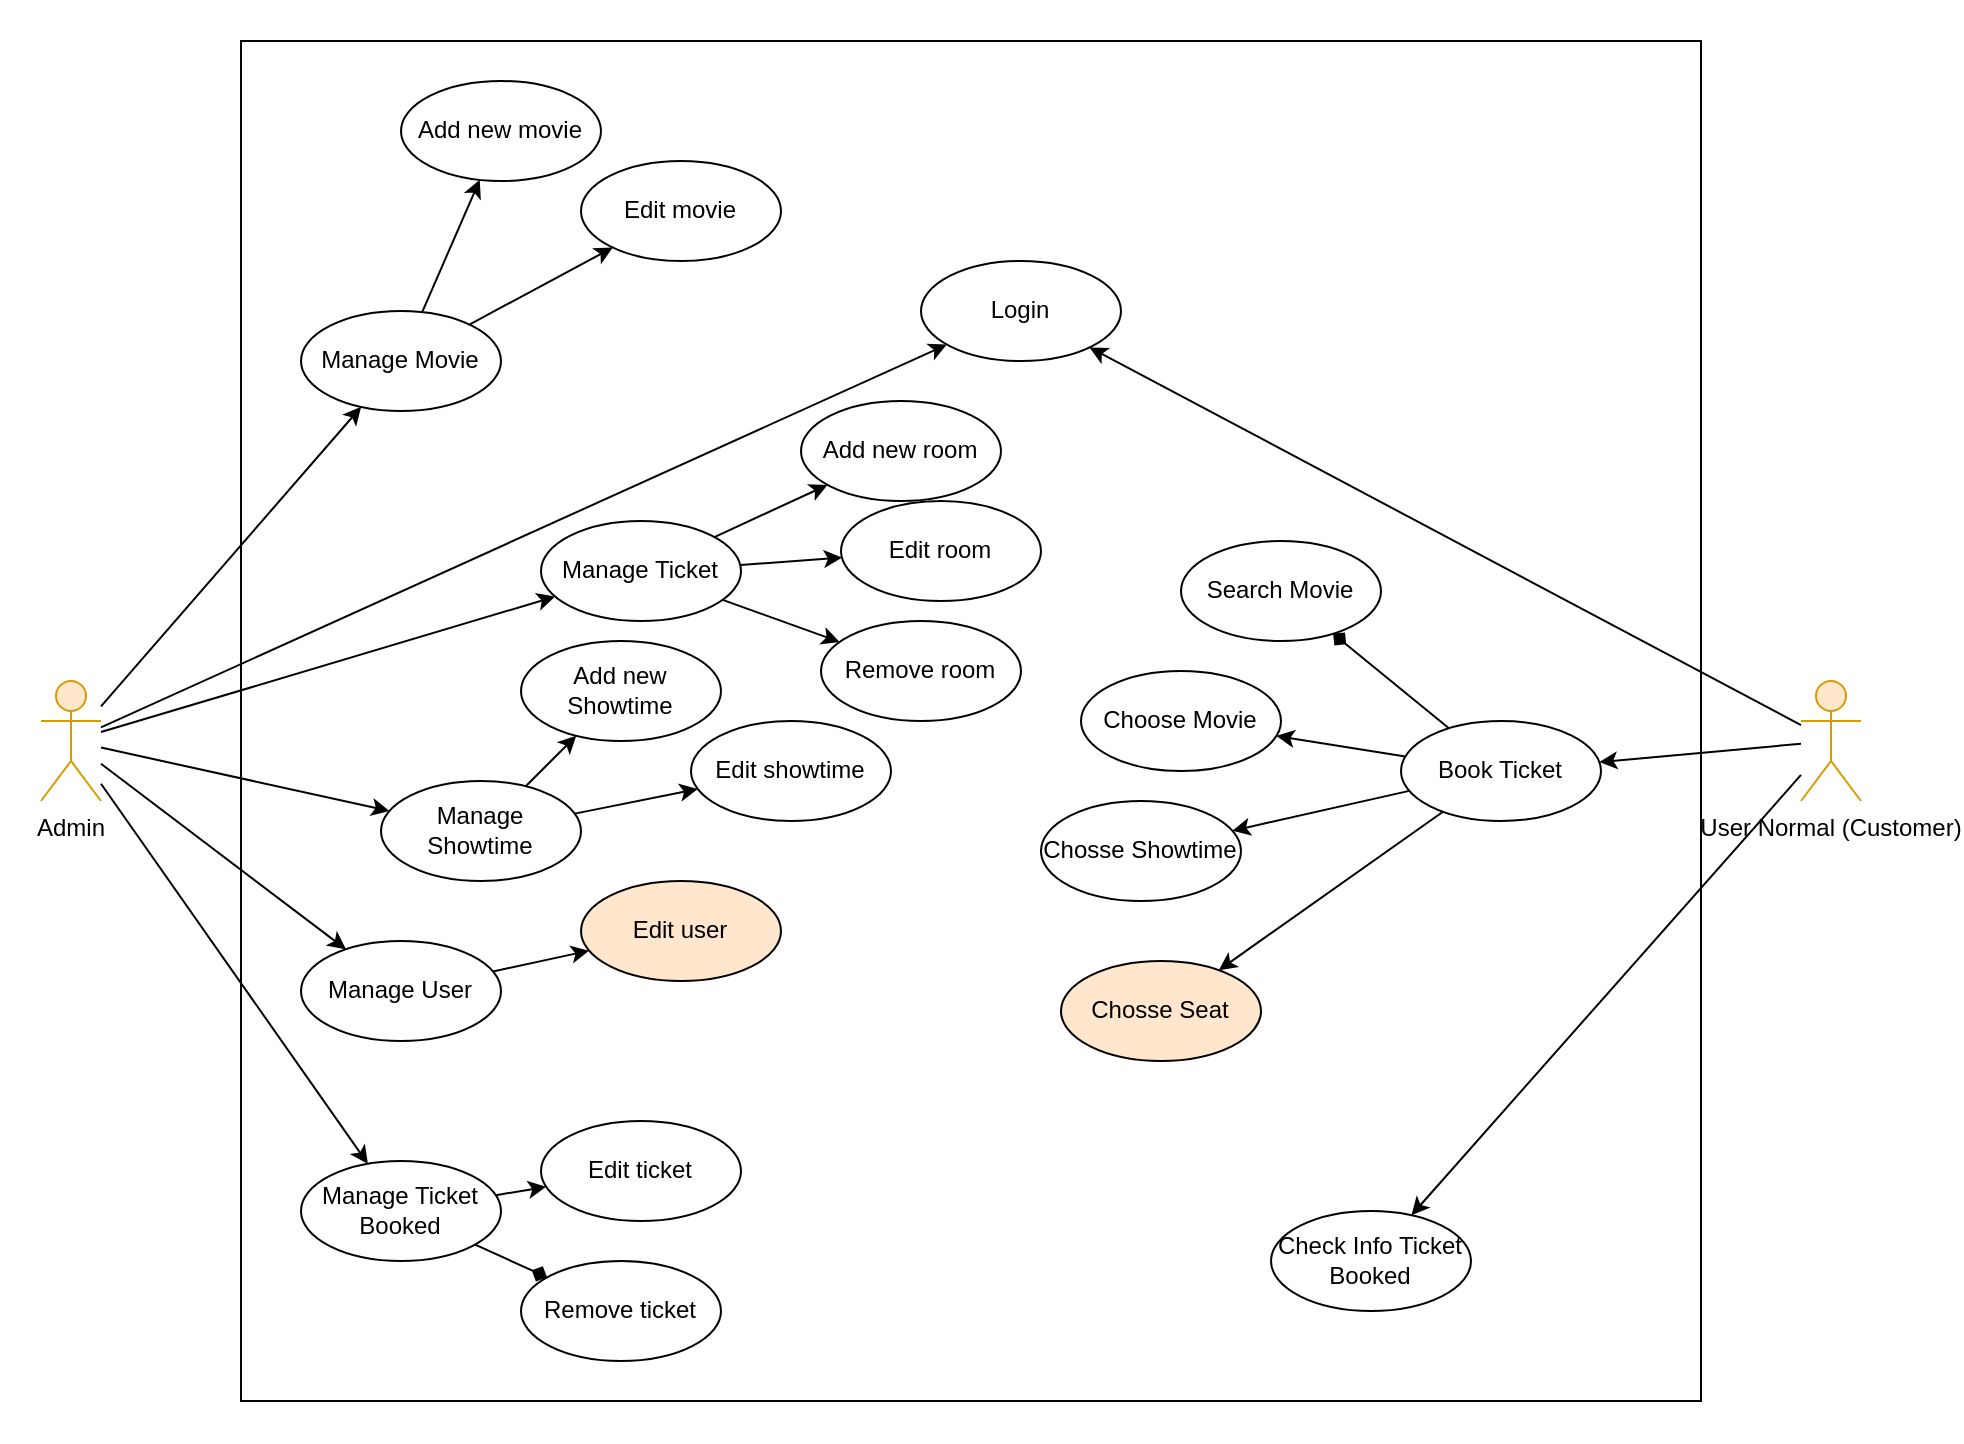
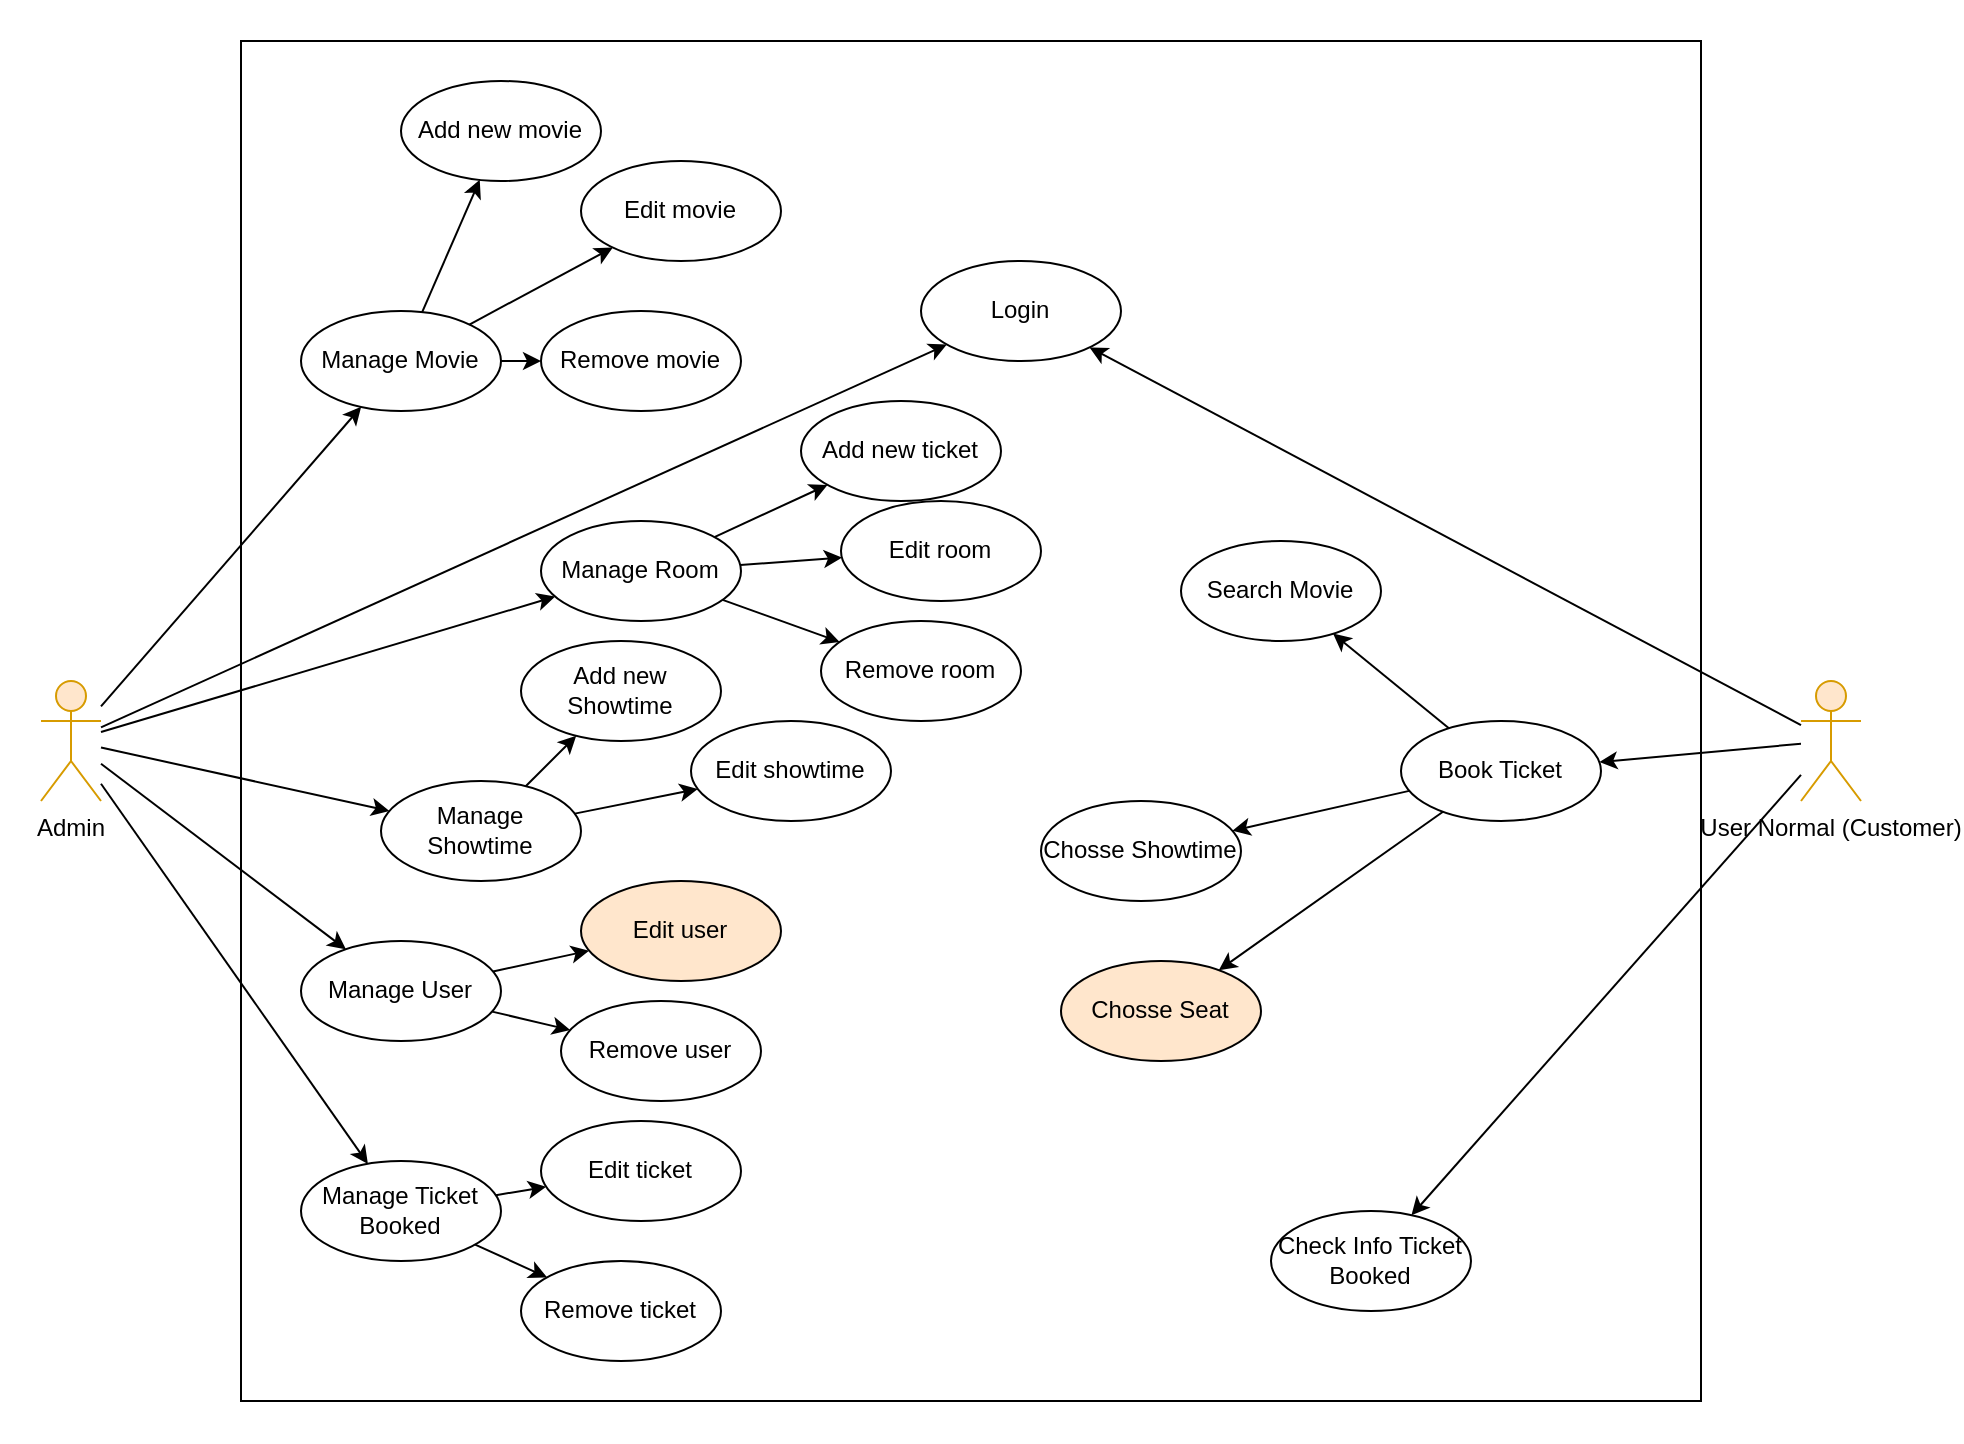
none -> (514, 361)
none -> (641, 361)
(901, 451) -> (901, 451)
(641, 571) -> (641, 571)
(1346, 644) -> (1344, 642)
(1181, 721) -> none
(1348, 747) -> none
none -> (524, 1019)
none -> (661, 1051)
(531, 1270) -> (532, 1270)
